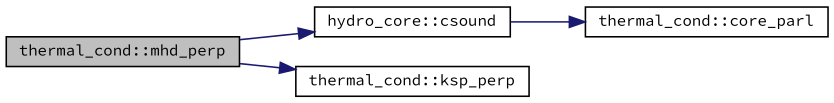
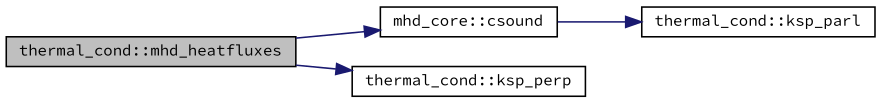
(412, 22) -> (469, 22)
(707, 22) -> (758, 22)
(123, 52) -> (151, 52)
